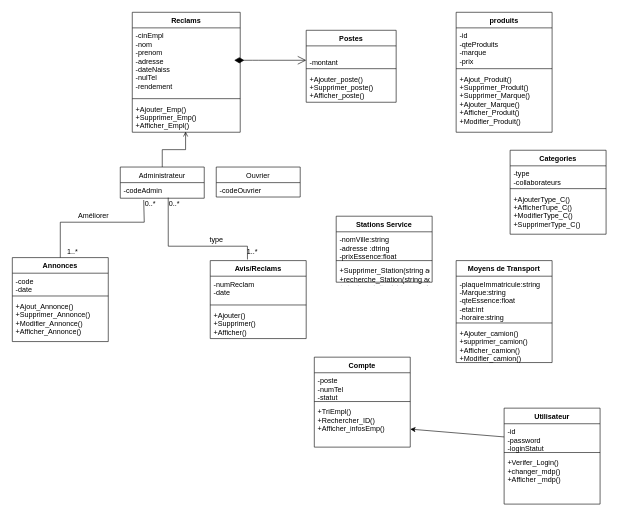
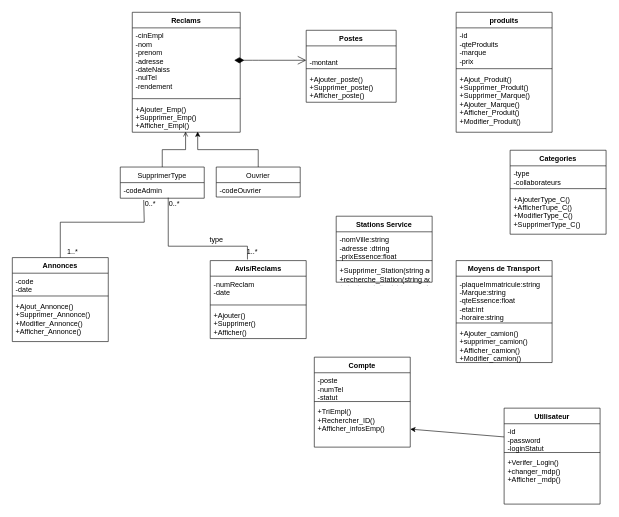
none -> (227, 150)
(162, 175) -> (162, 175)
(93, 216) -> none
